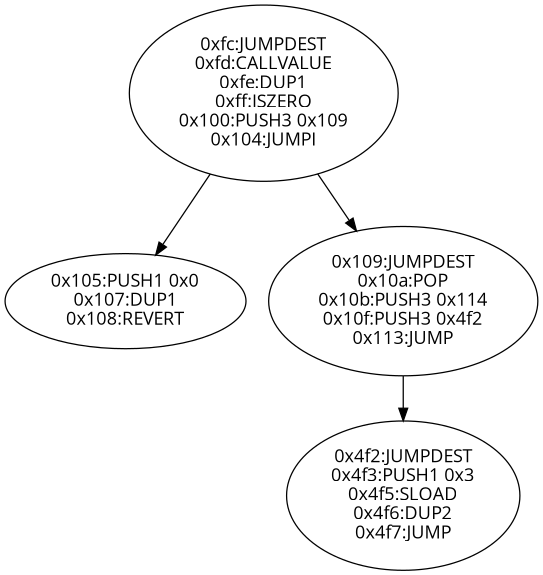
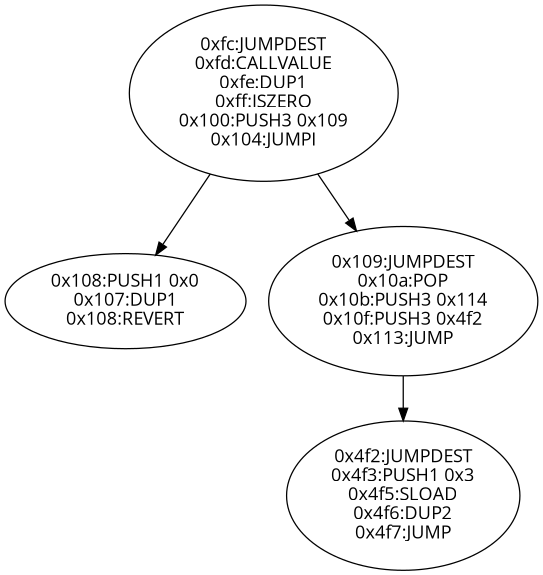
(126, 301) -> (126, 301)
